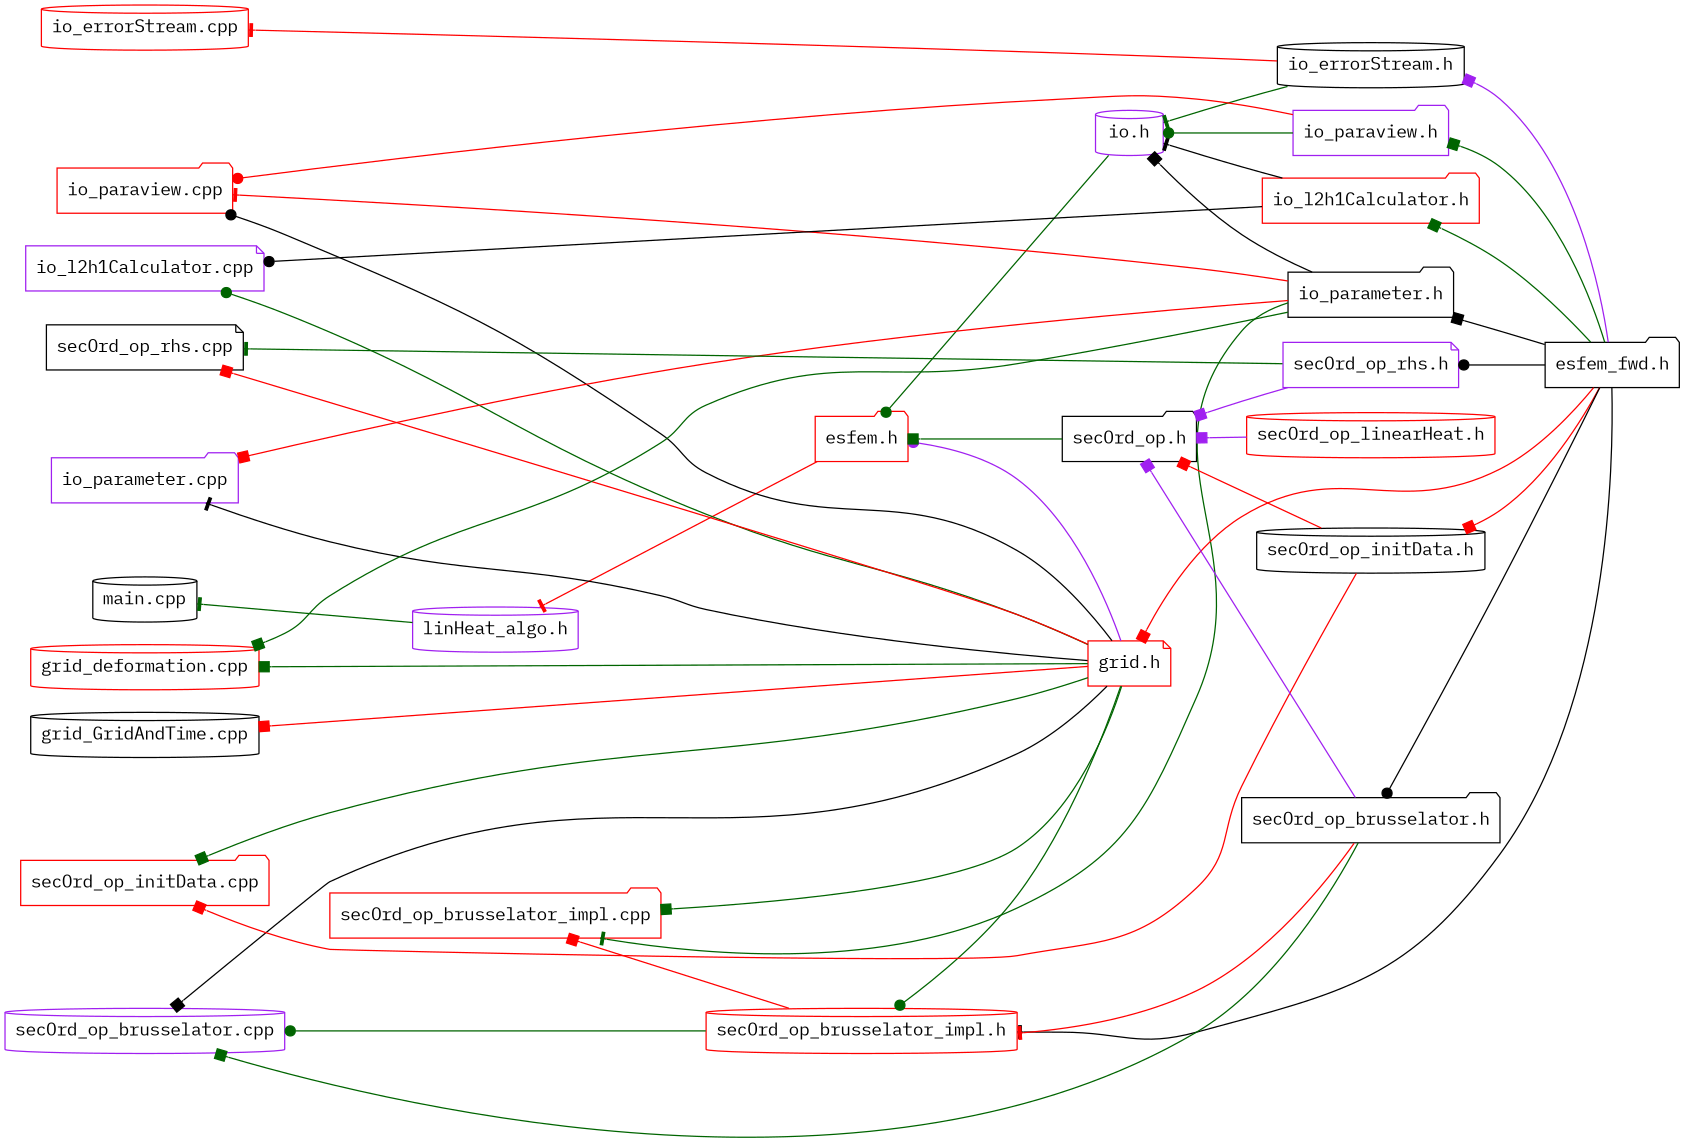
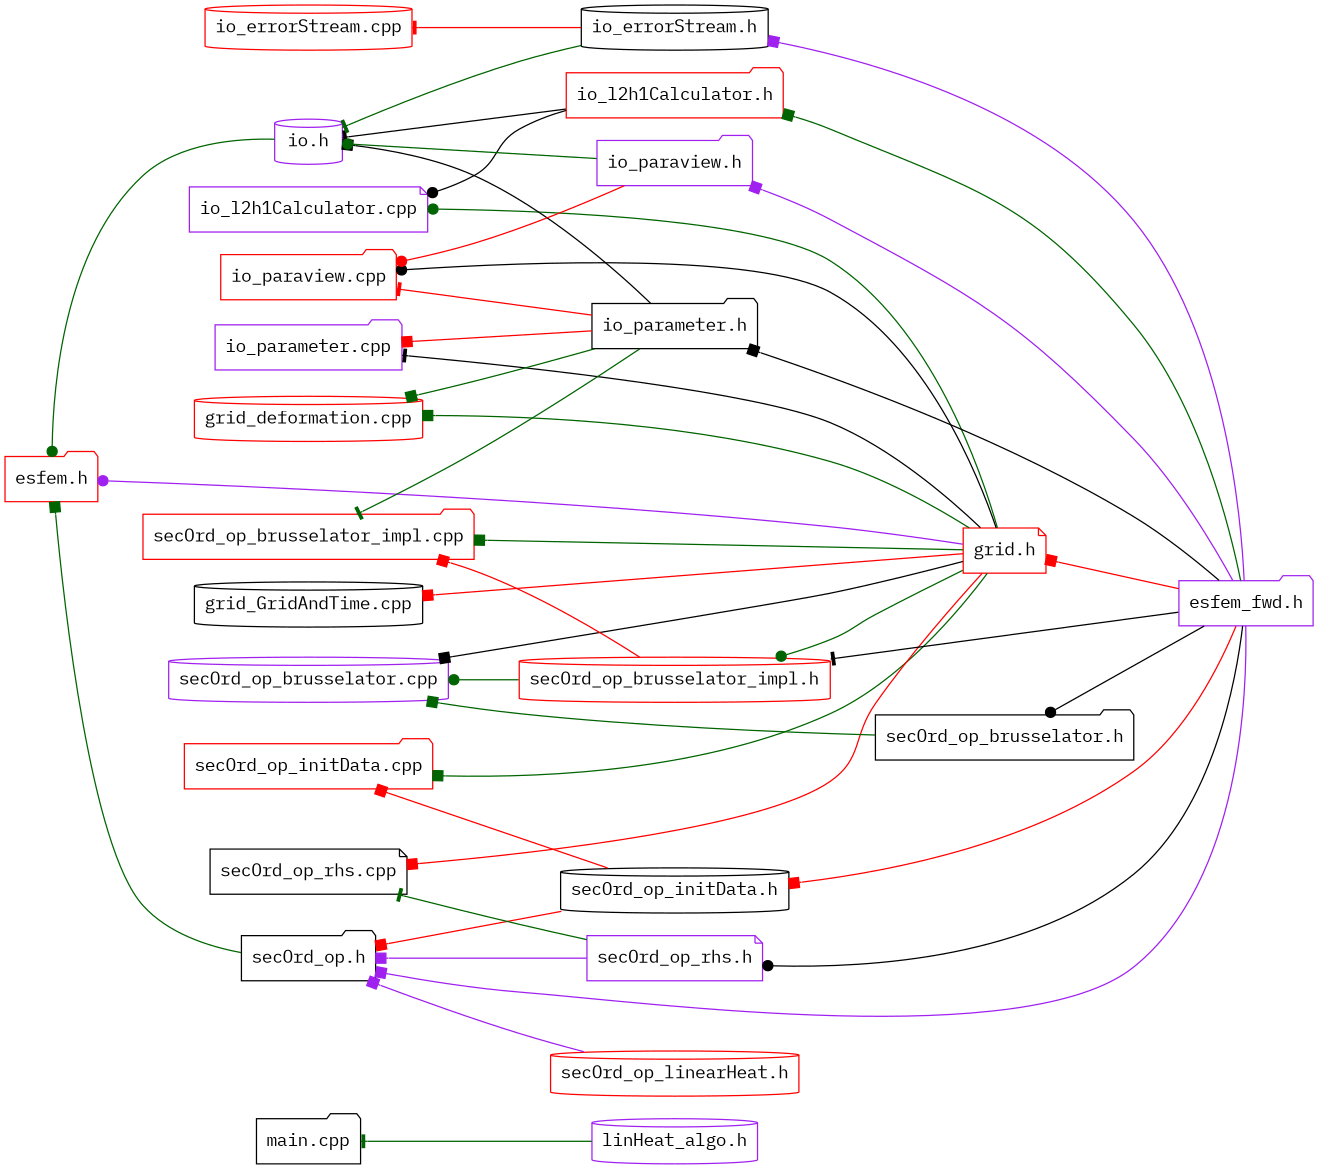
(1553, 228) -> (1033, 344)
(1612, 365) -> (1246, 603)
(681, 533) -> none
(145, 599) -> (309, 1141)
(1253, 635) -> (949, 1014)
(1214, 981) -> none
